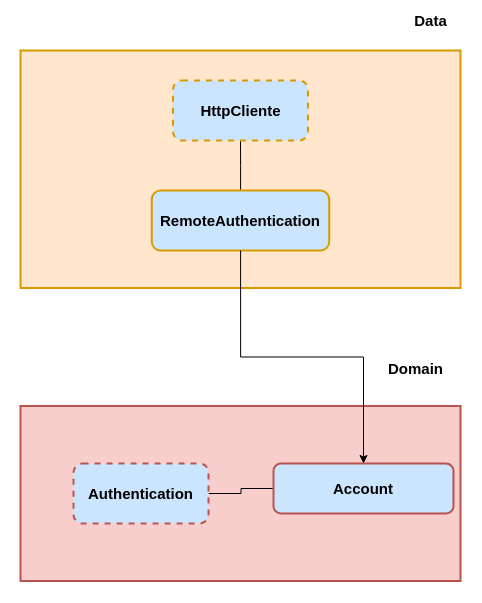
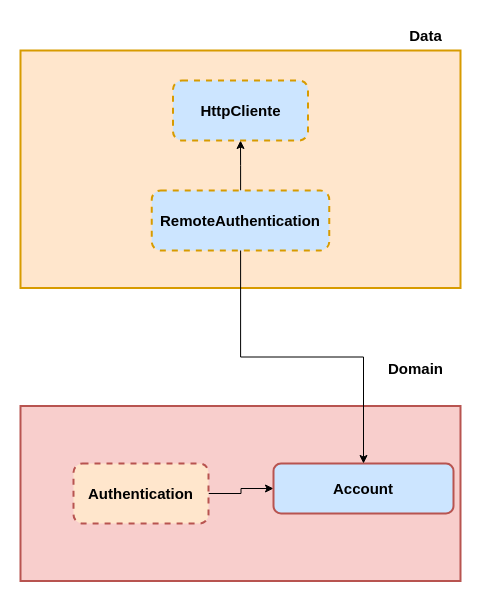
(431, 21) -> (426, 36)
(241, 147) -> (241, 149)
(241, 221) -> (241, 221)
(268, 489) -> (265, 489)
(141, 494) -> (141, 494)
